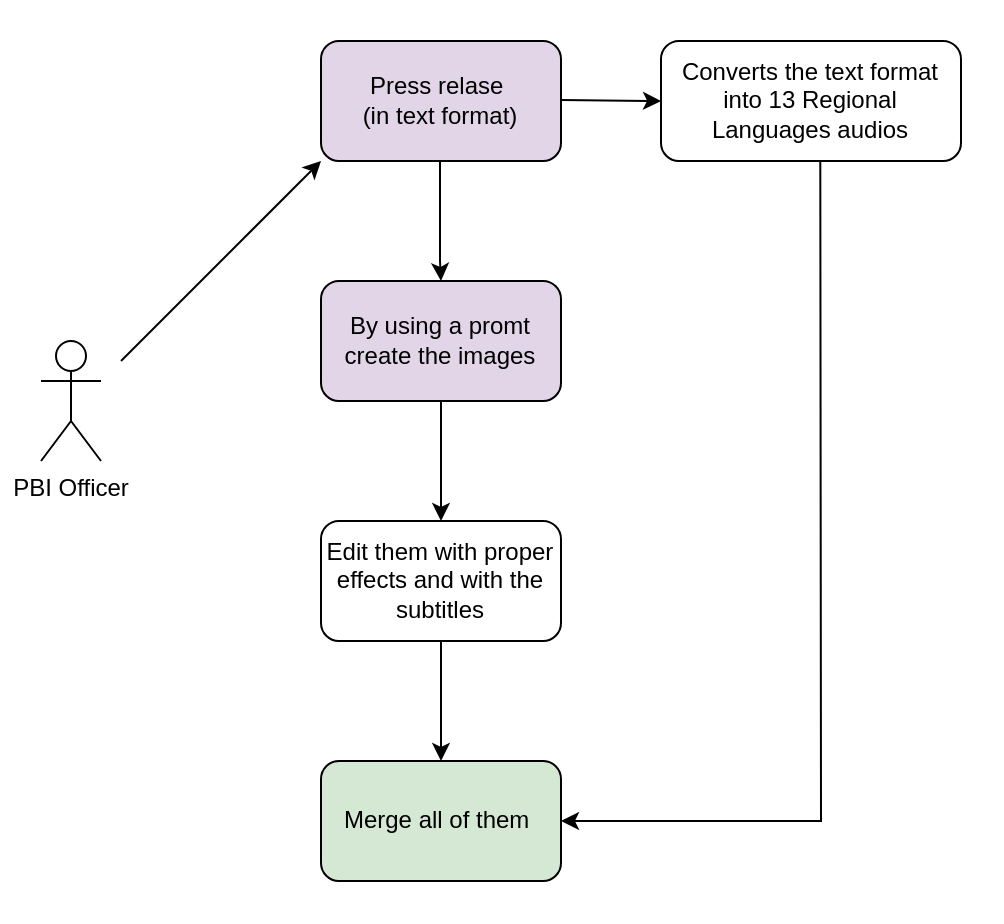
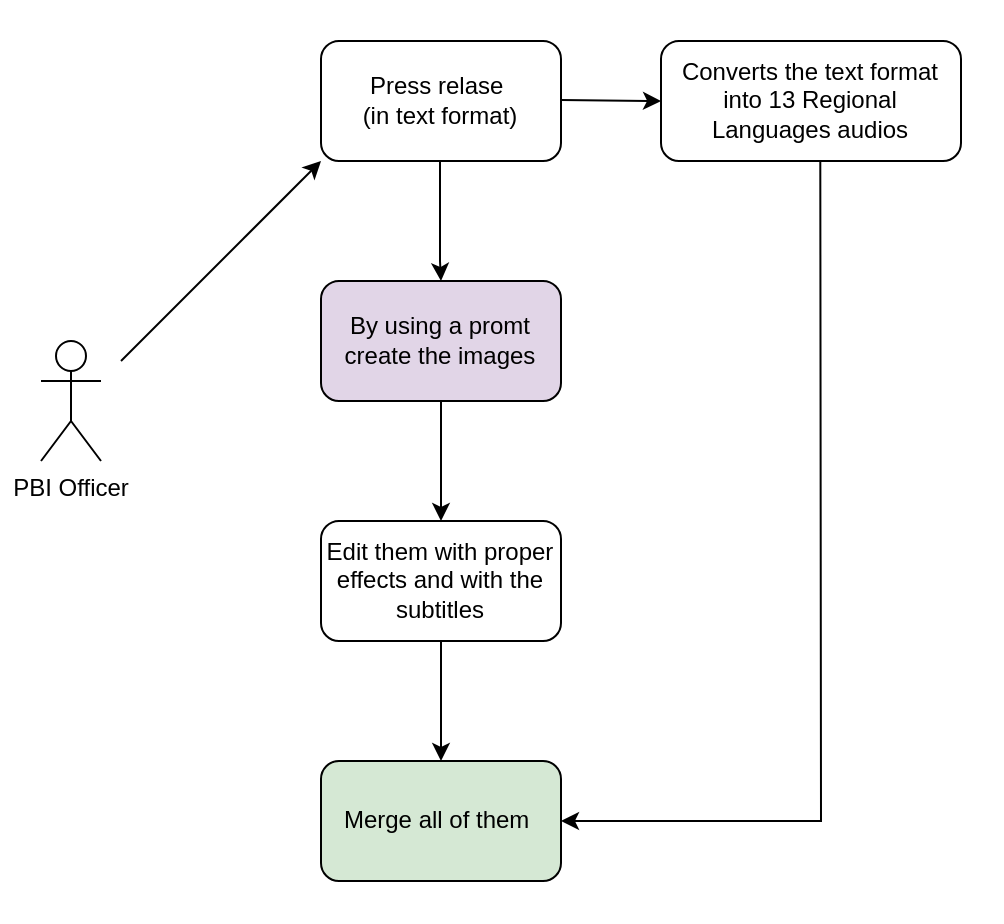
(441, 101) -> (441, 101)
